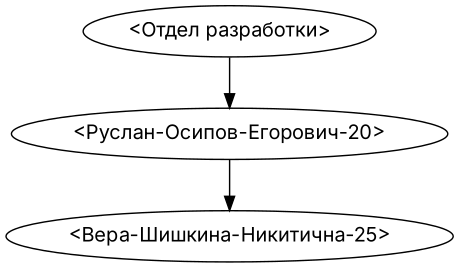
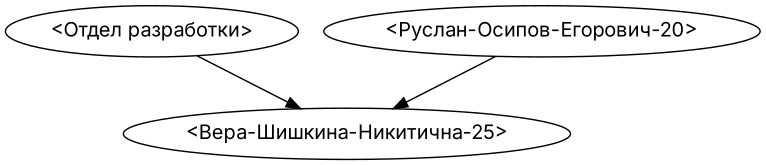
(230, 76) -> (242, 79)
